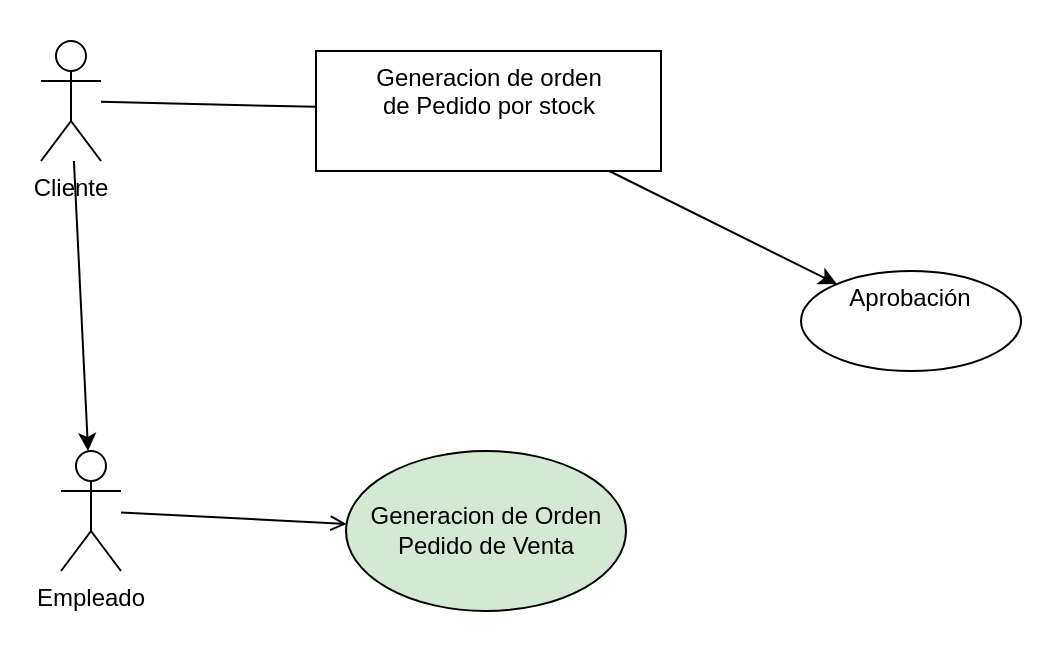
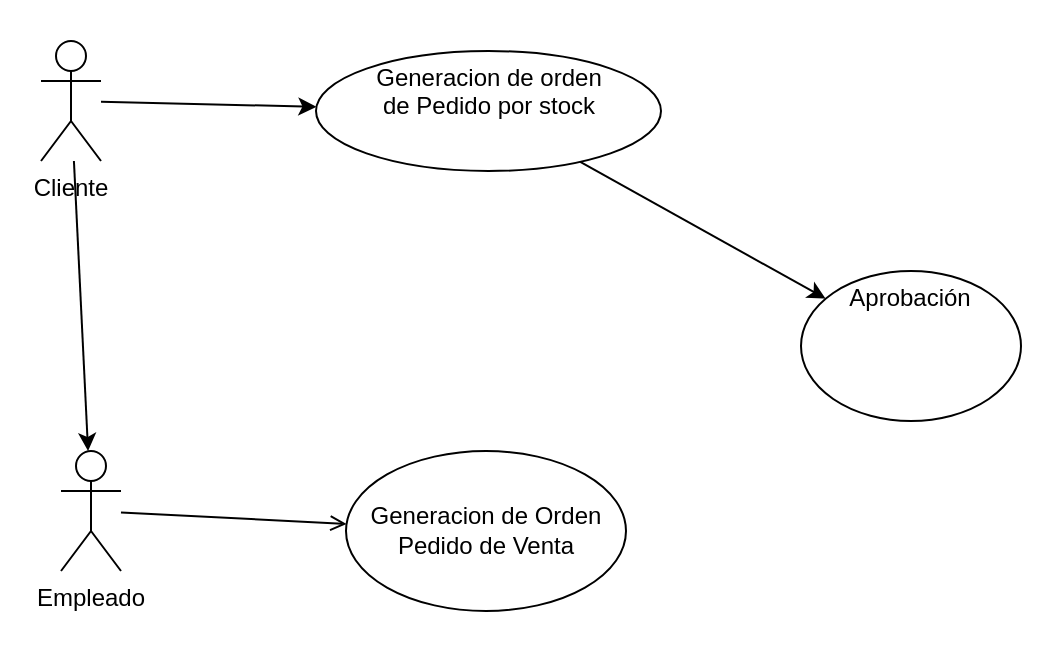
(307, 107) -> (301, 106)
(489, 111) -> (489, 111)
(911, 321) -> (911, 346)
(486, 531) -> (486, 531)
